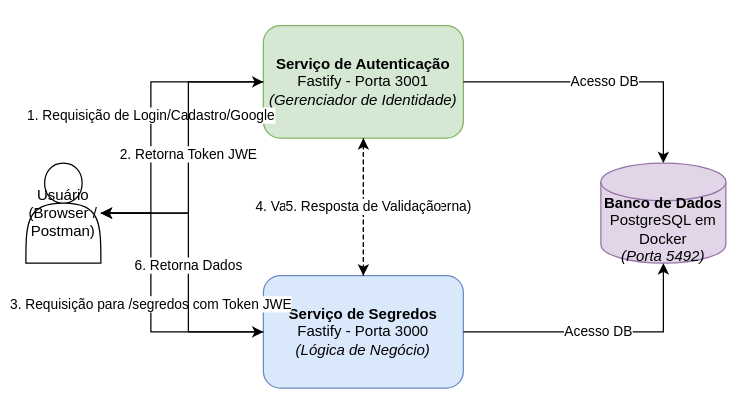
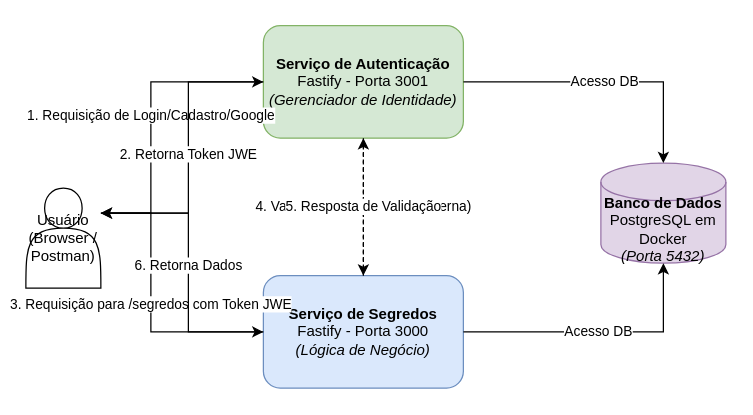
(63, 213) -> (63, 238)
(663, 229) -> (663, 229)
